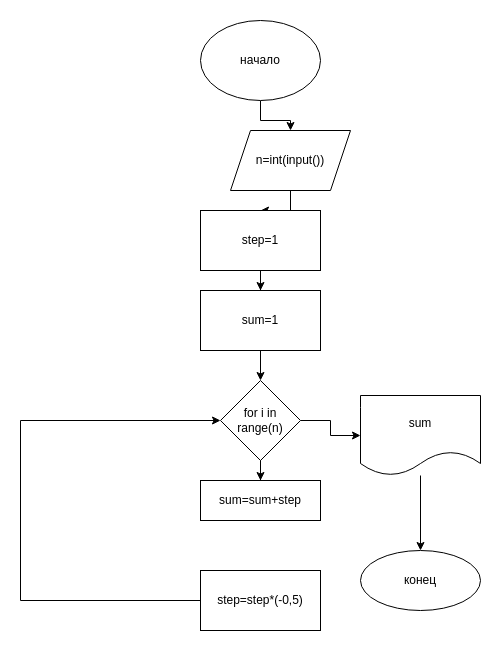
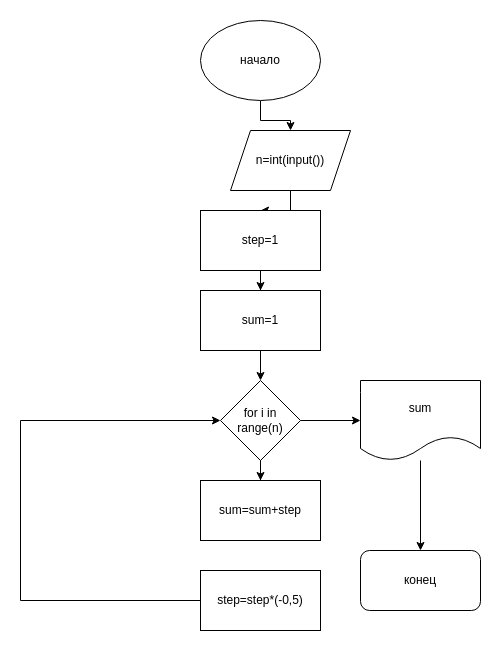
(421, 436) -> (421, 421)
(261, 501) -> (261, 511)
(421, 581) -> (421, 581)
